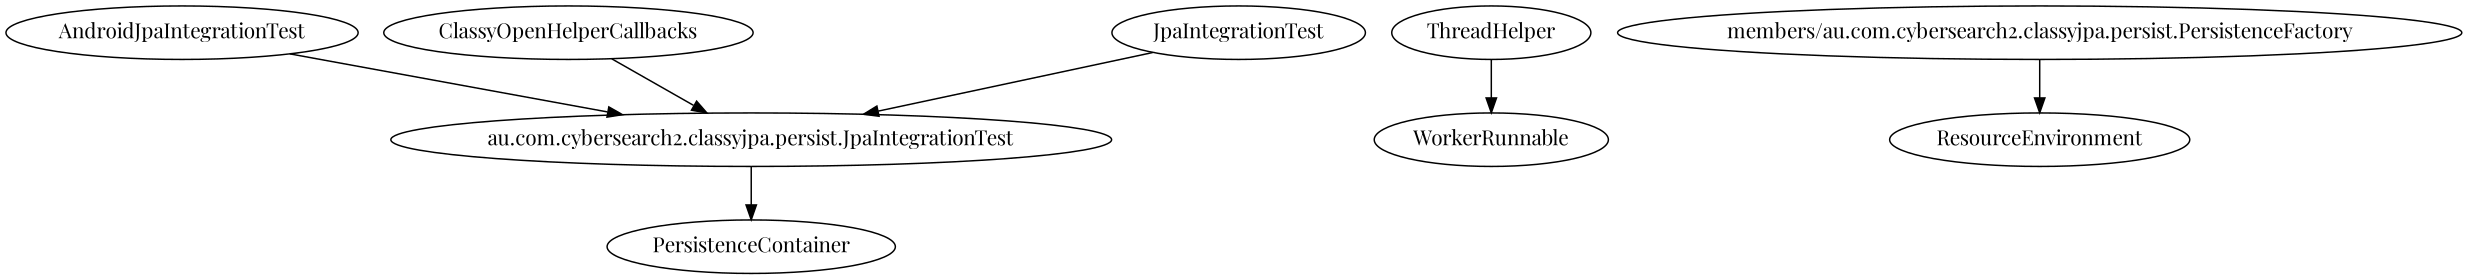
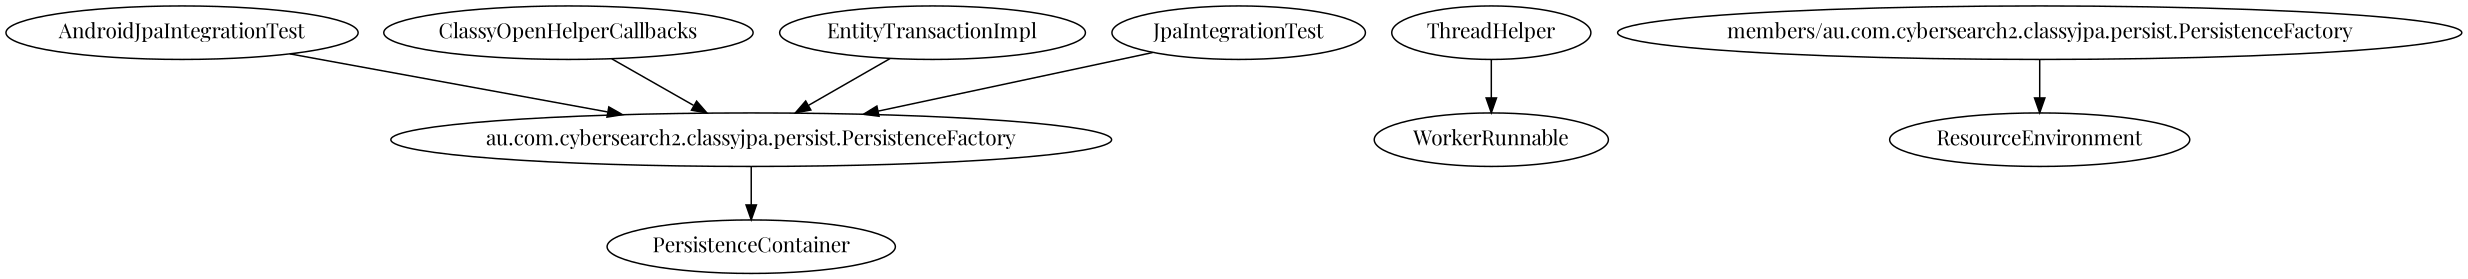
none -> (933, 33)
(751, 140) -> (751, 140)
